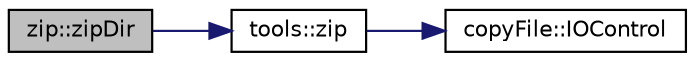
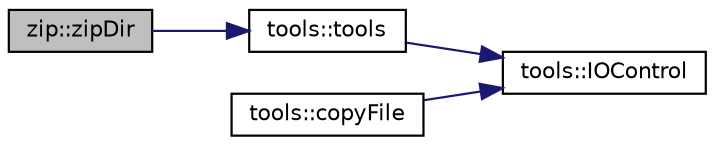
(299, 31) -> (328, 31)
(566, 31) -> (604, 73)
none -> (328, 115)
